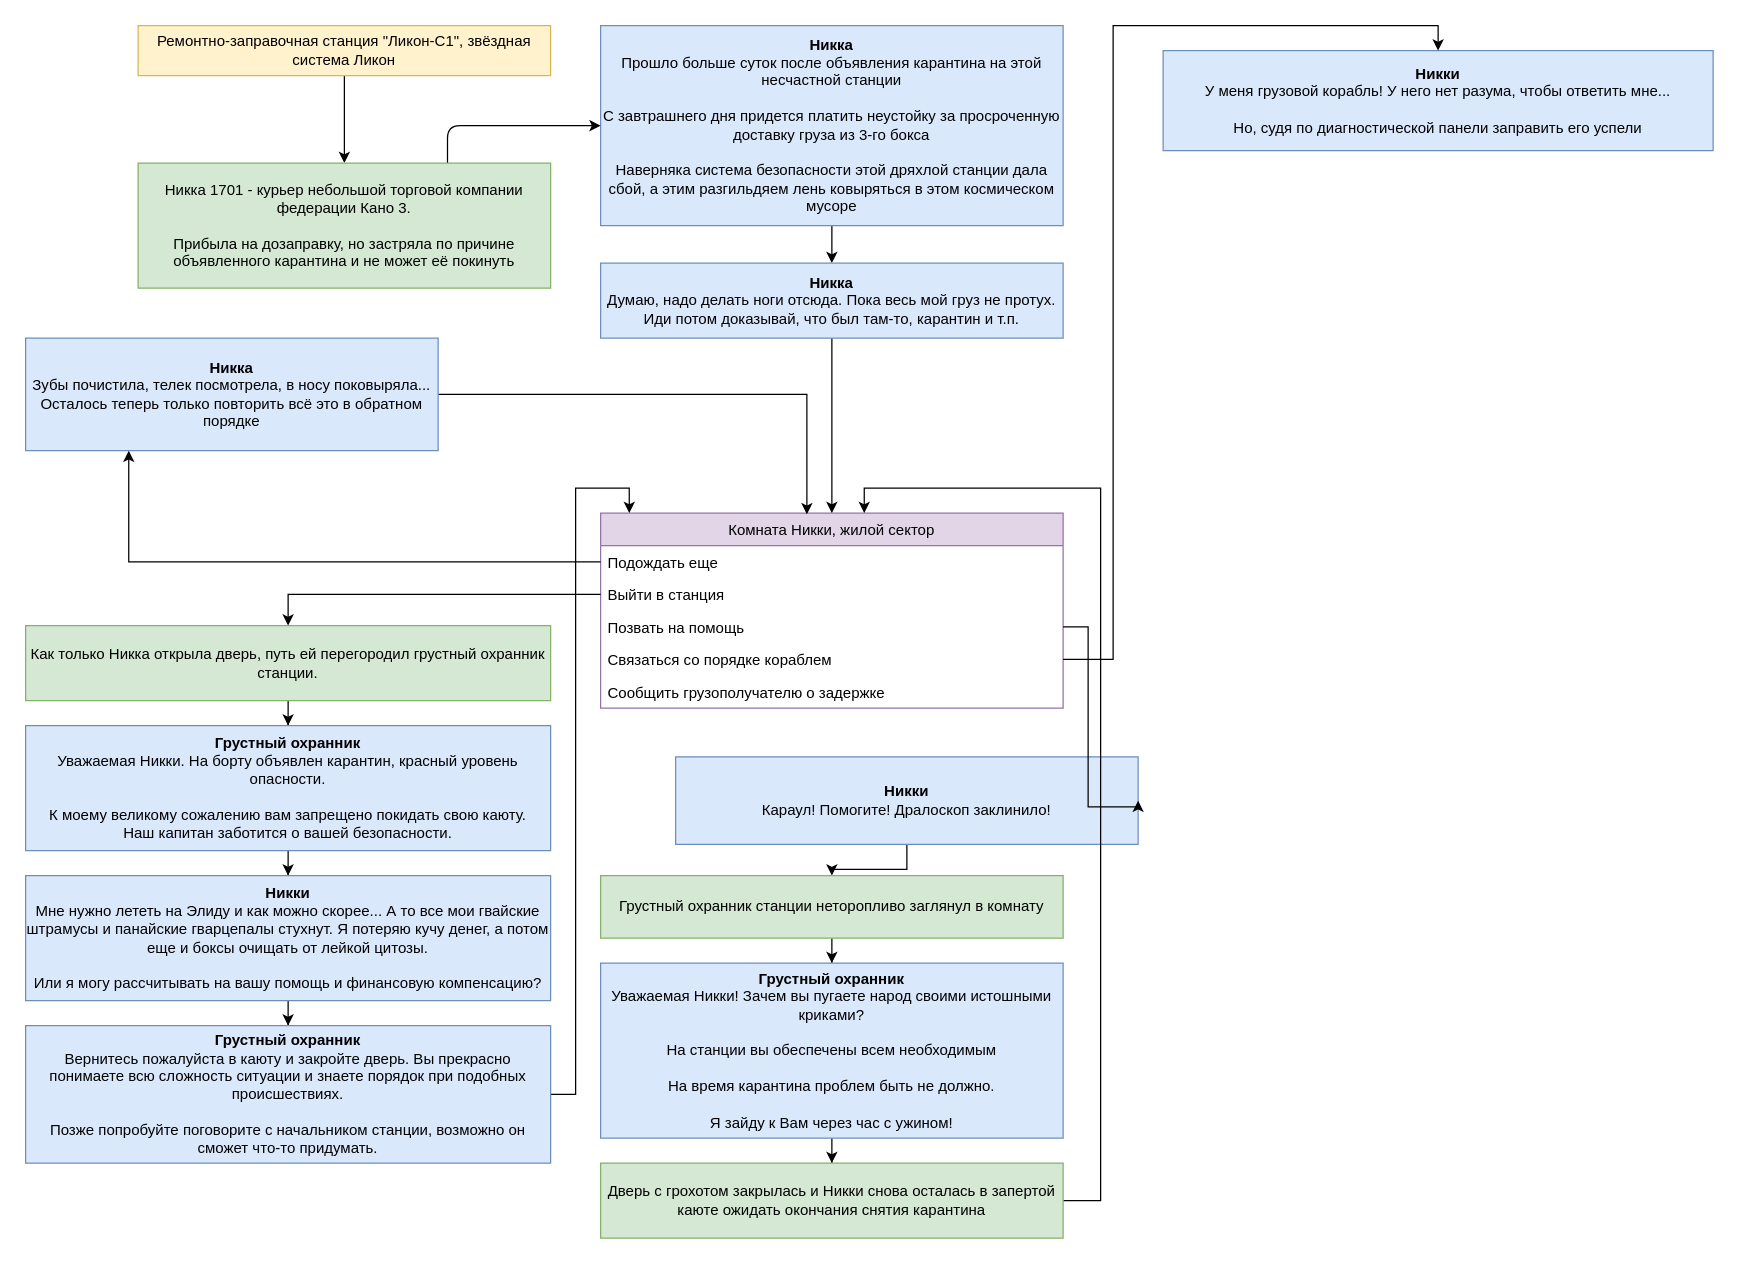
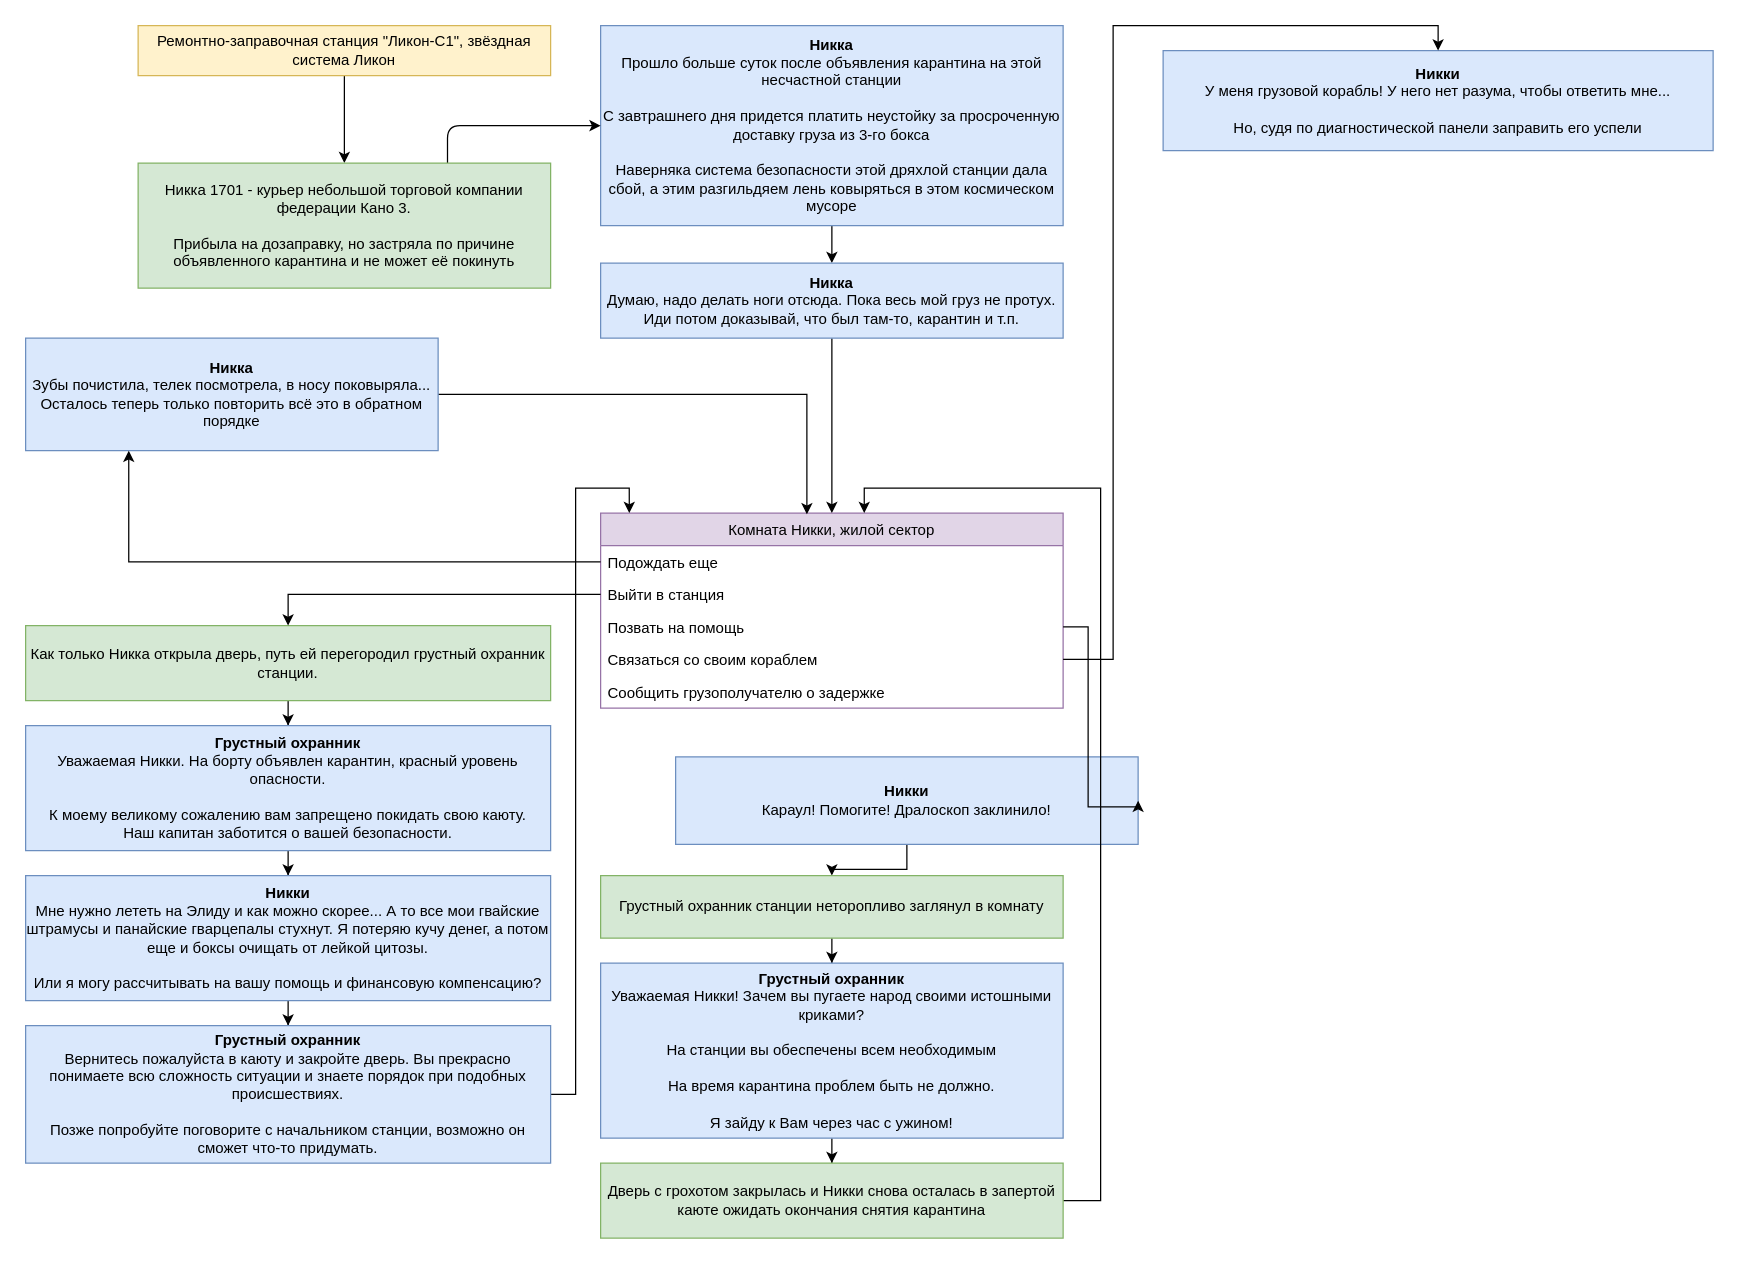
(723, 660) -> (715, 660)
